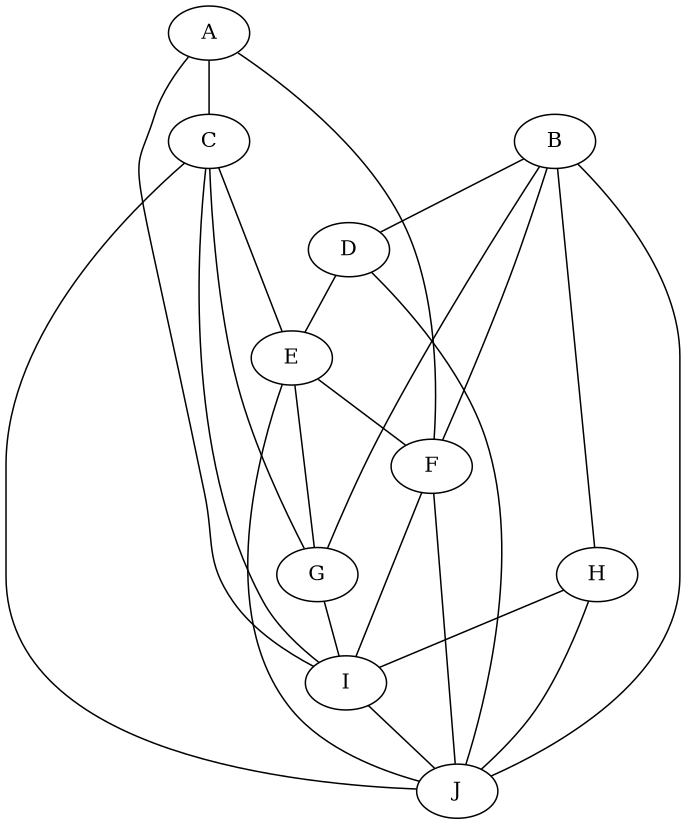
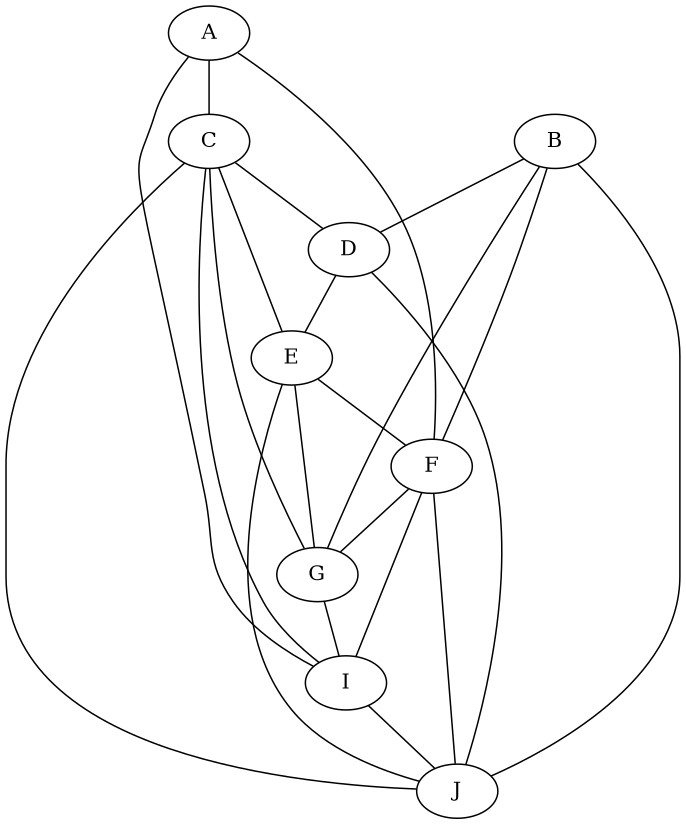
none -> (279, 196)
none -> (375, 520)
(597, 575) -> none
